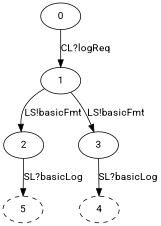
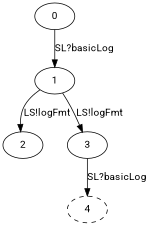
(86, 48) -> (84, 48)
(53, 113) -> (47, 113)
(116, 113) -> (100, 113)
(23, 209) -> none
